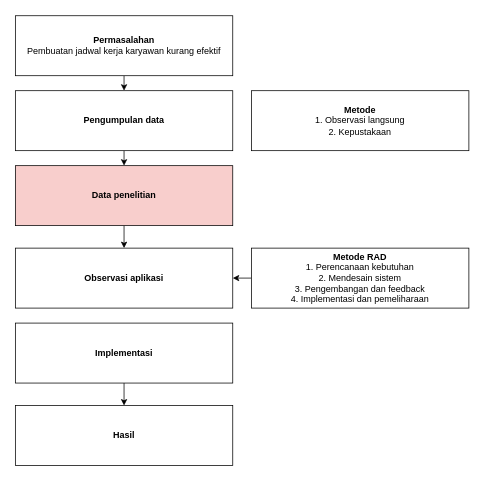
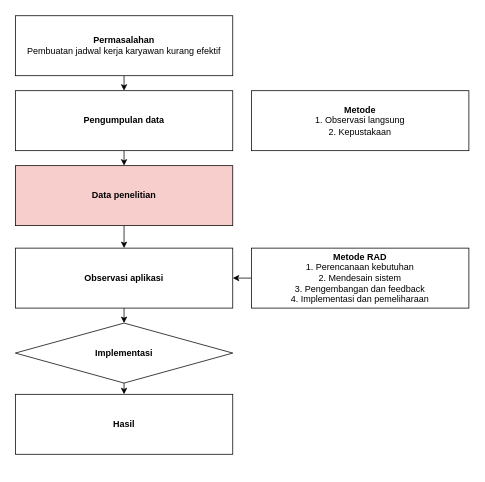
none -> (124, 316)
(124, 353) -> (124, 353)
(124, 435) -> (124, 424)
